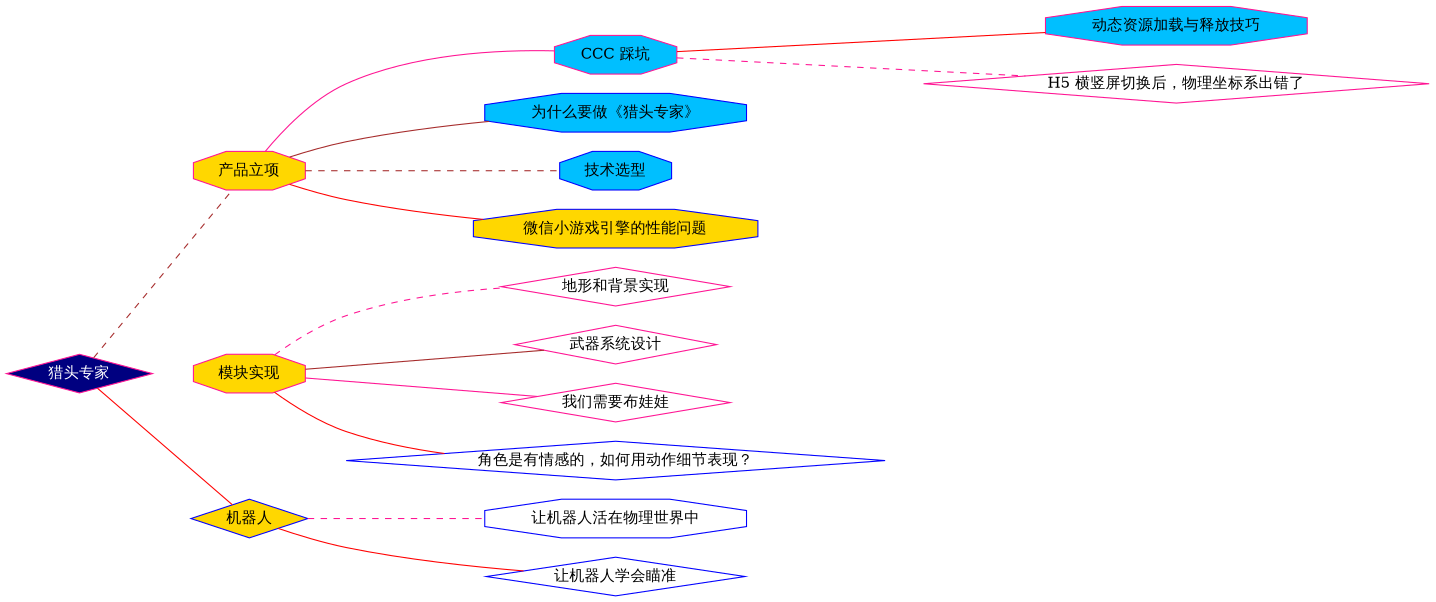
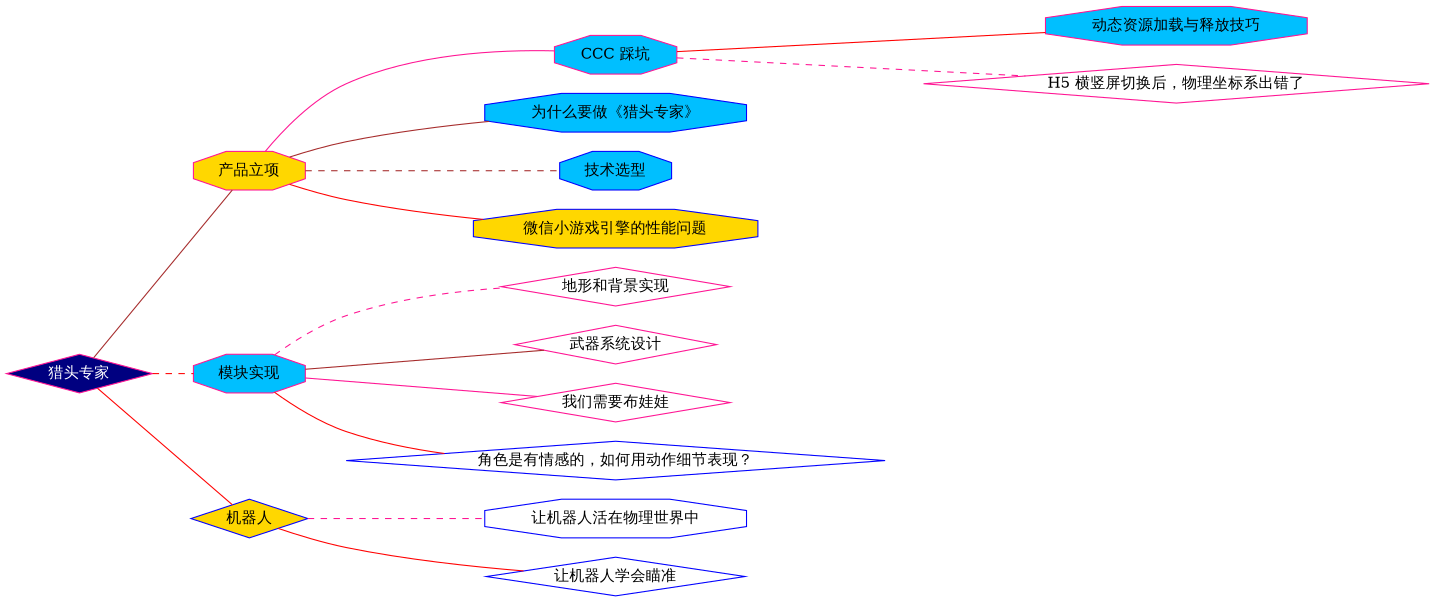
(163, 274) -> (163, 274)
none -> (173, 374)
(249, 374) -> (249, 374)
